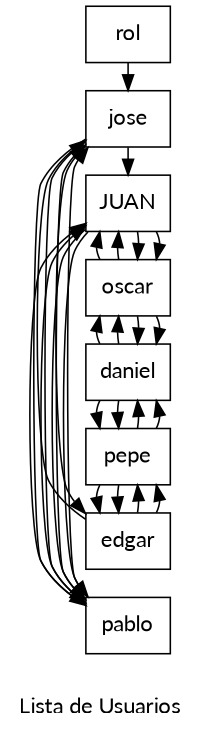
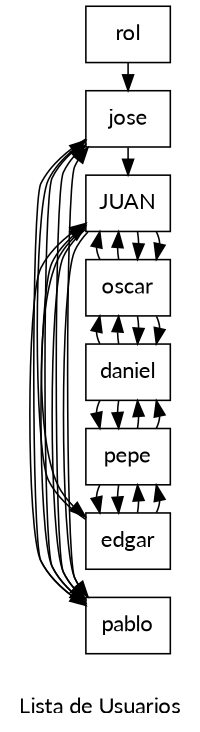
(56, 322) -> (42, 364)
